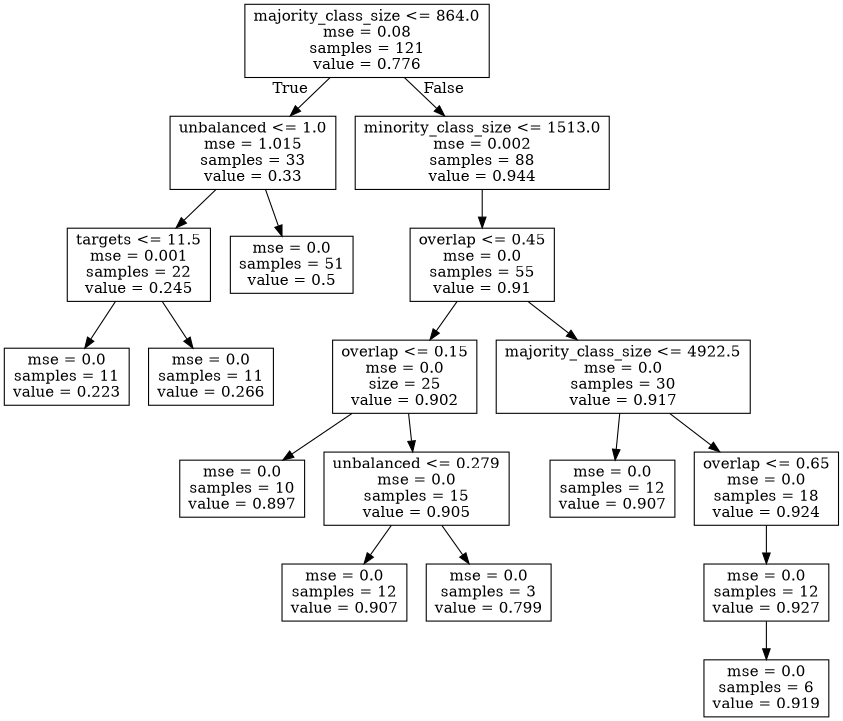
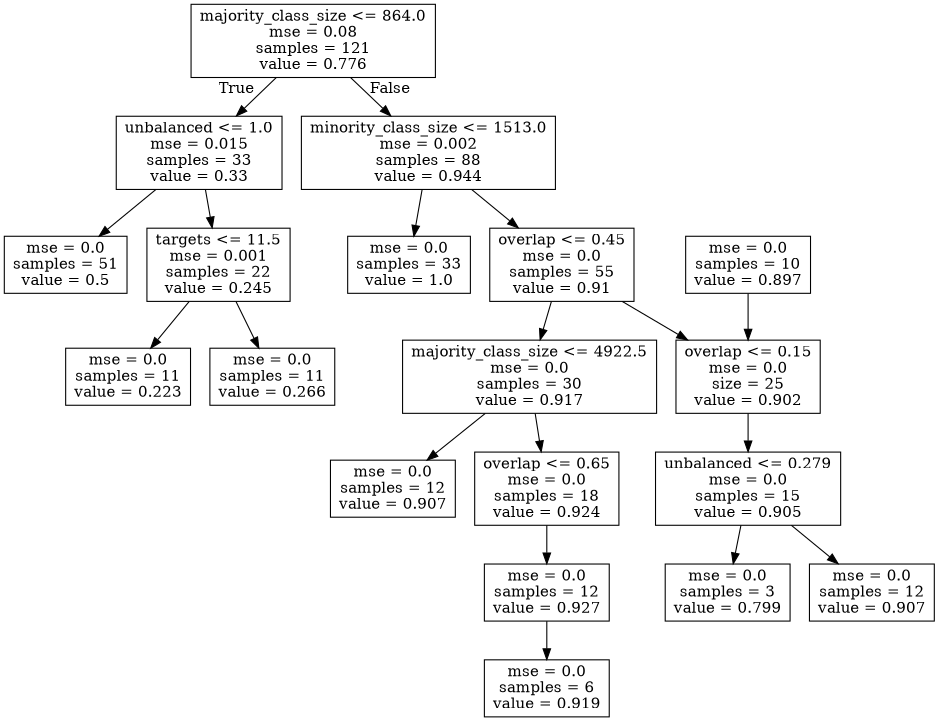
(253, 153) -> (199, 153)
none -> (409, 265)
(322, 434) -> (748, 311)
